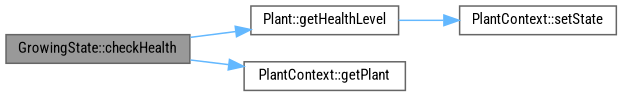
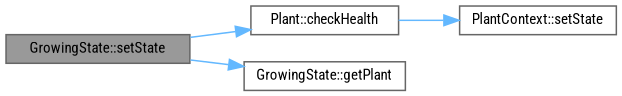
(325, 20) -> (325, 20)
(98, 49) -> (98, 49)
(325, 76) -> (325, 76)
